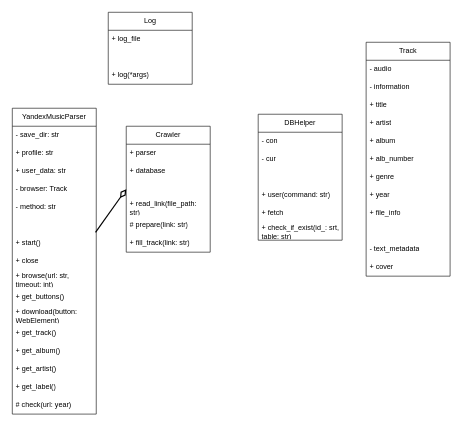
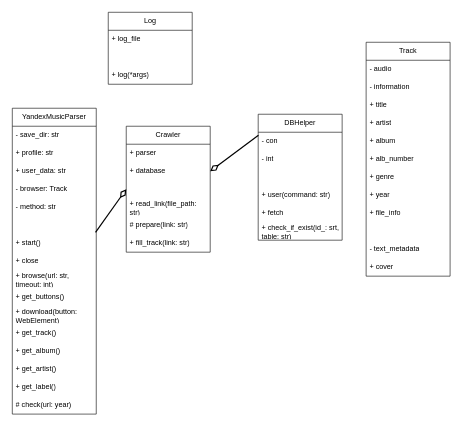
none -> (237, 151)
(271, 159) -> (270, 159)
